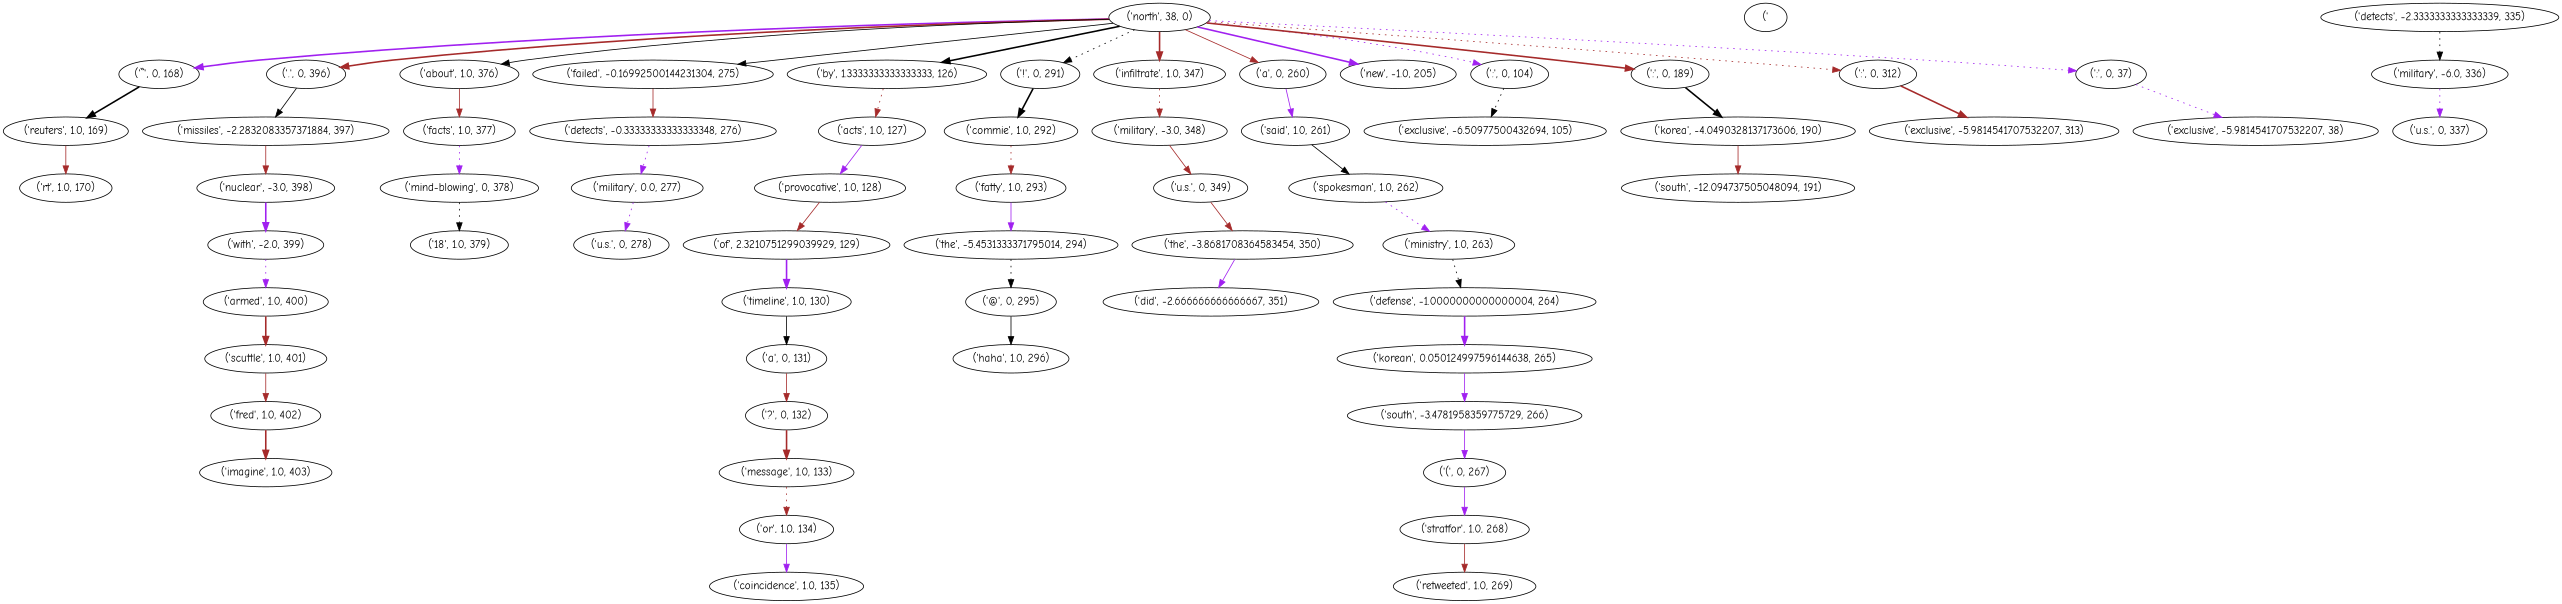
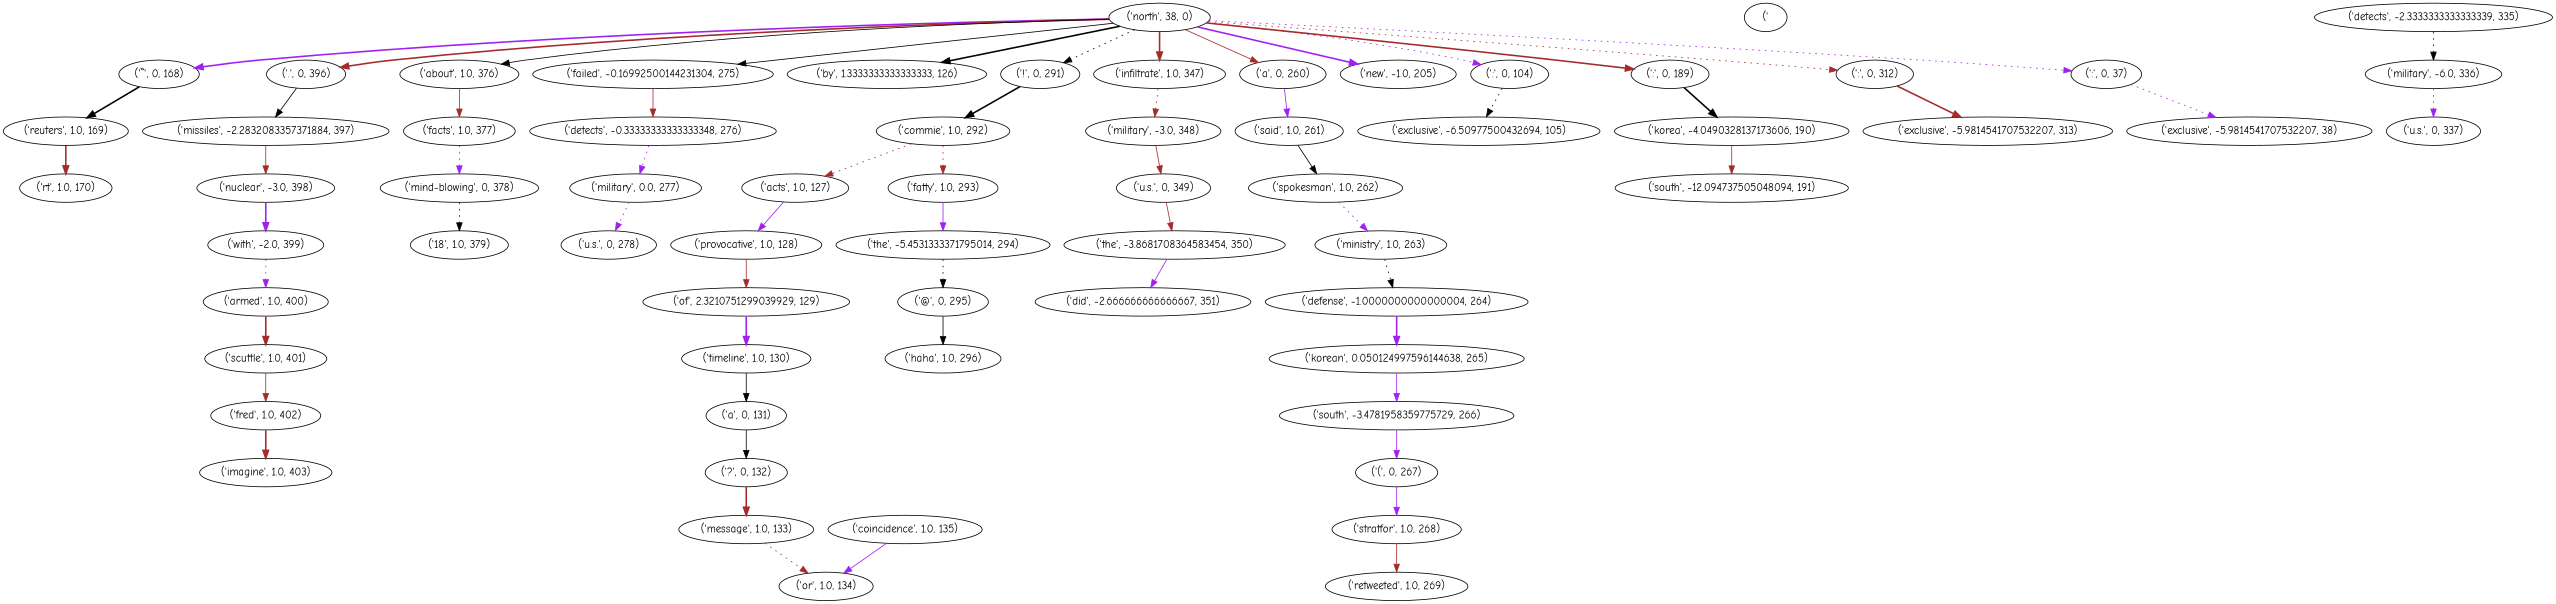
(880, 99) -> (872, 159)
(66, 156) -> (66, 156)
(787, 383) -> (746, 440)
(787, 554) -> (868, 556)
